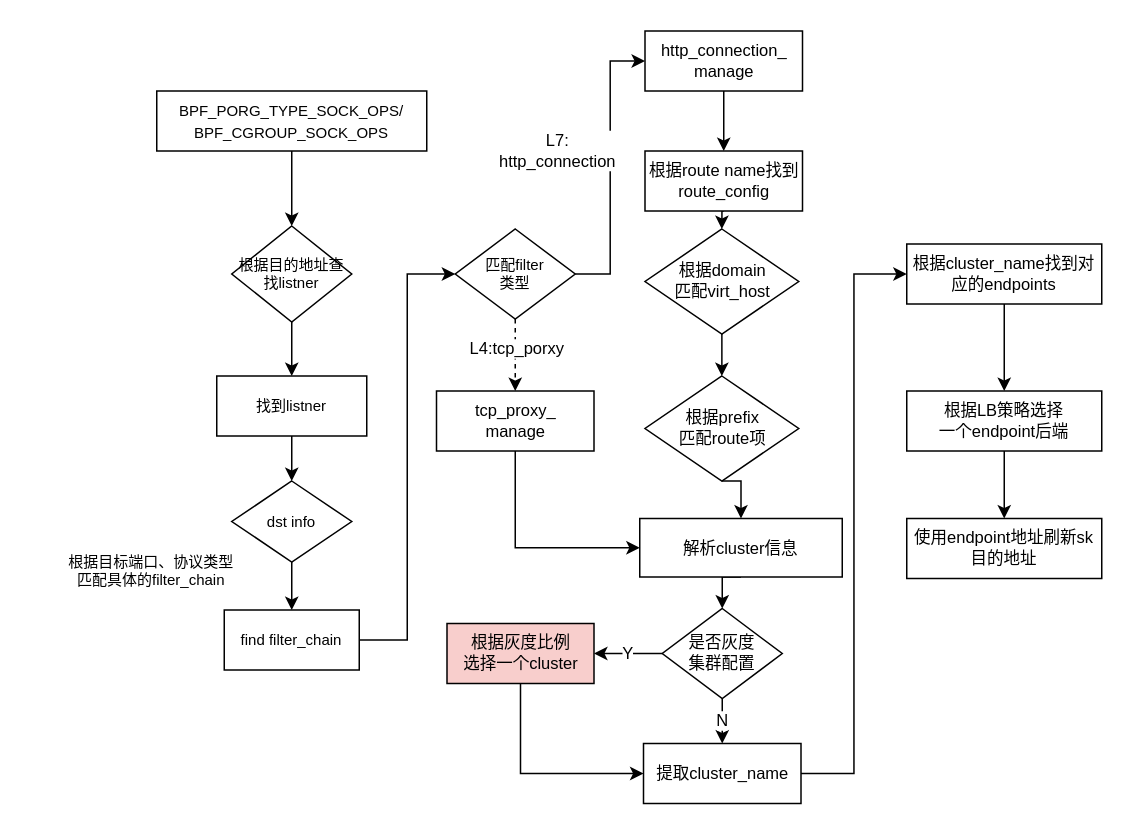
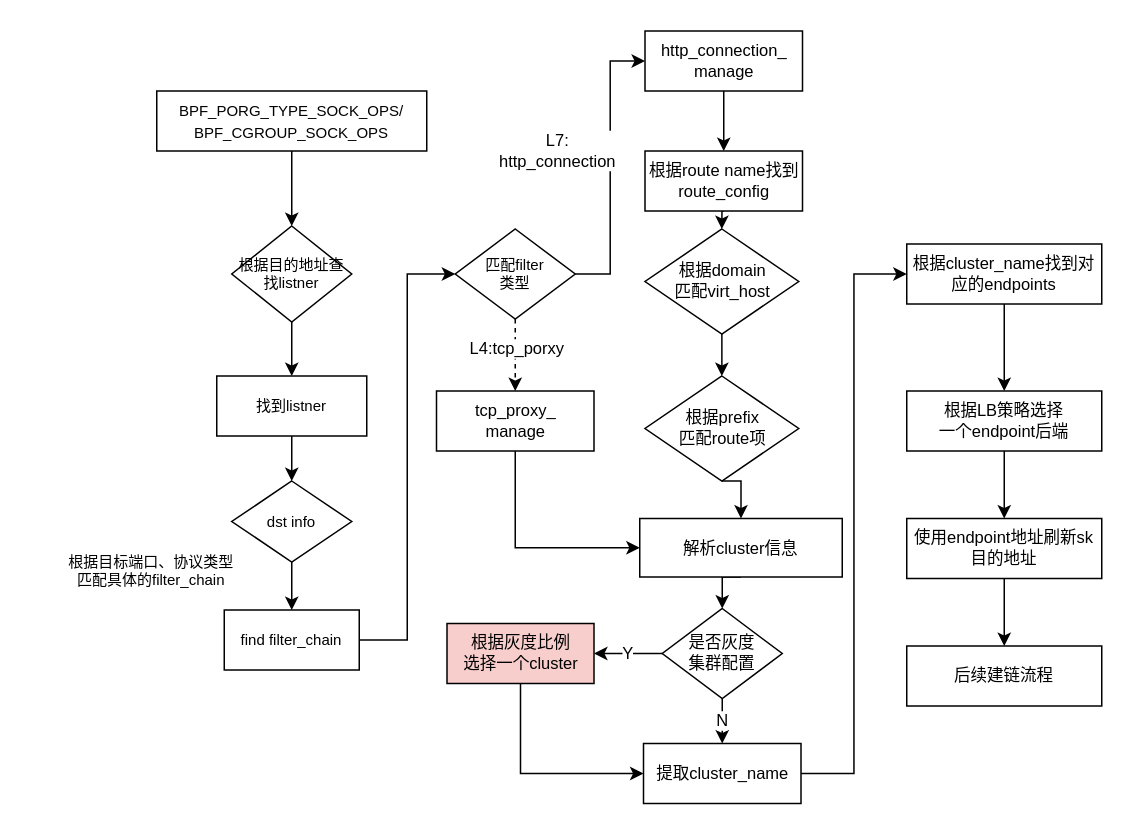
none -> (1004, 607)
none -> (1004, 676)
